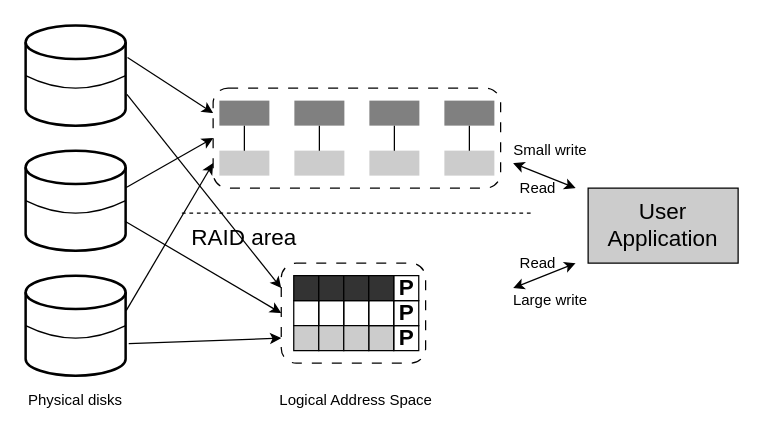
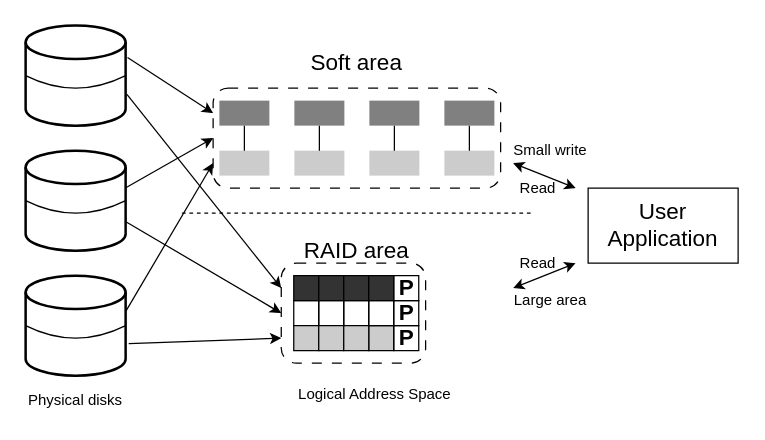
none -> (356, 63)
(663, 226) -> (663, 226)
(244, 238) -> (356, 251)
(551, 301) -> (551, 301)
(356, 401) -> (375, 394)
